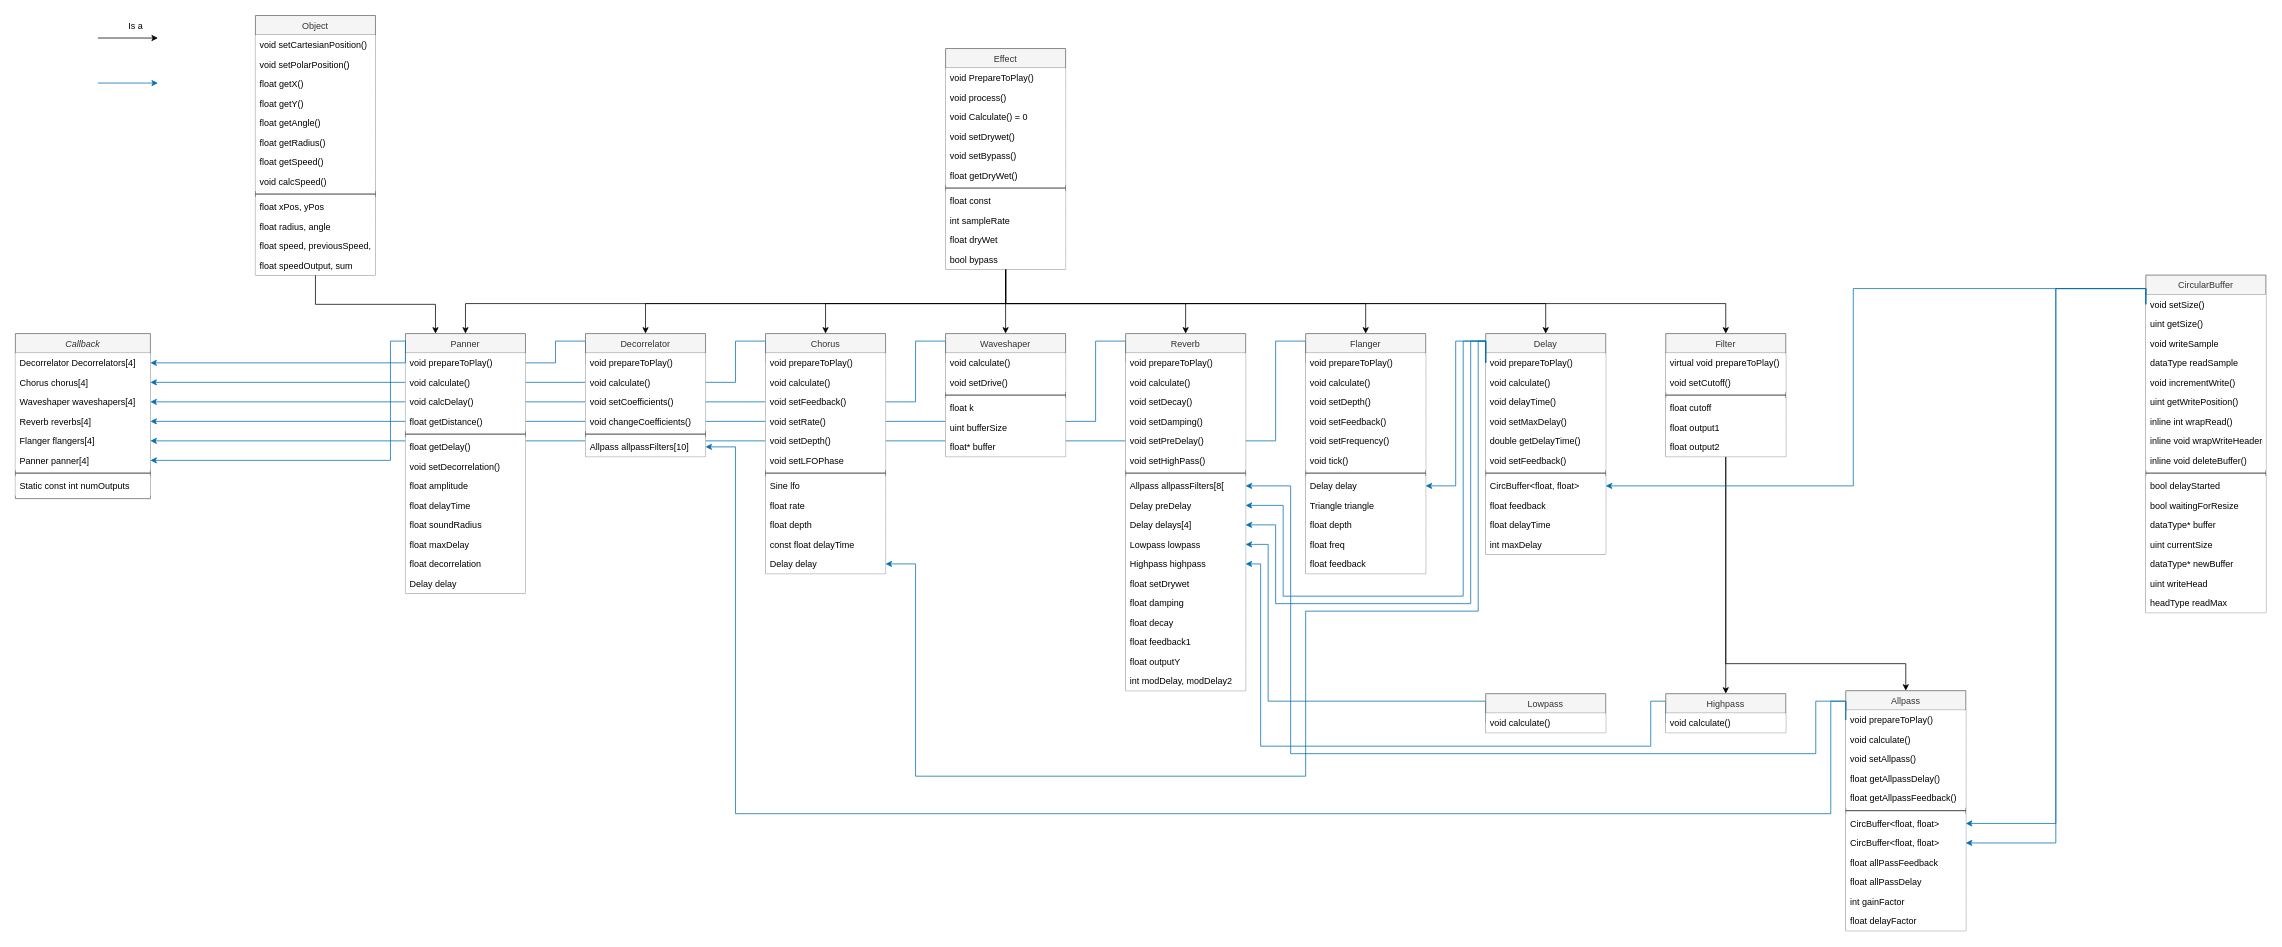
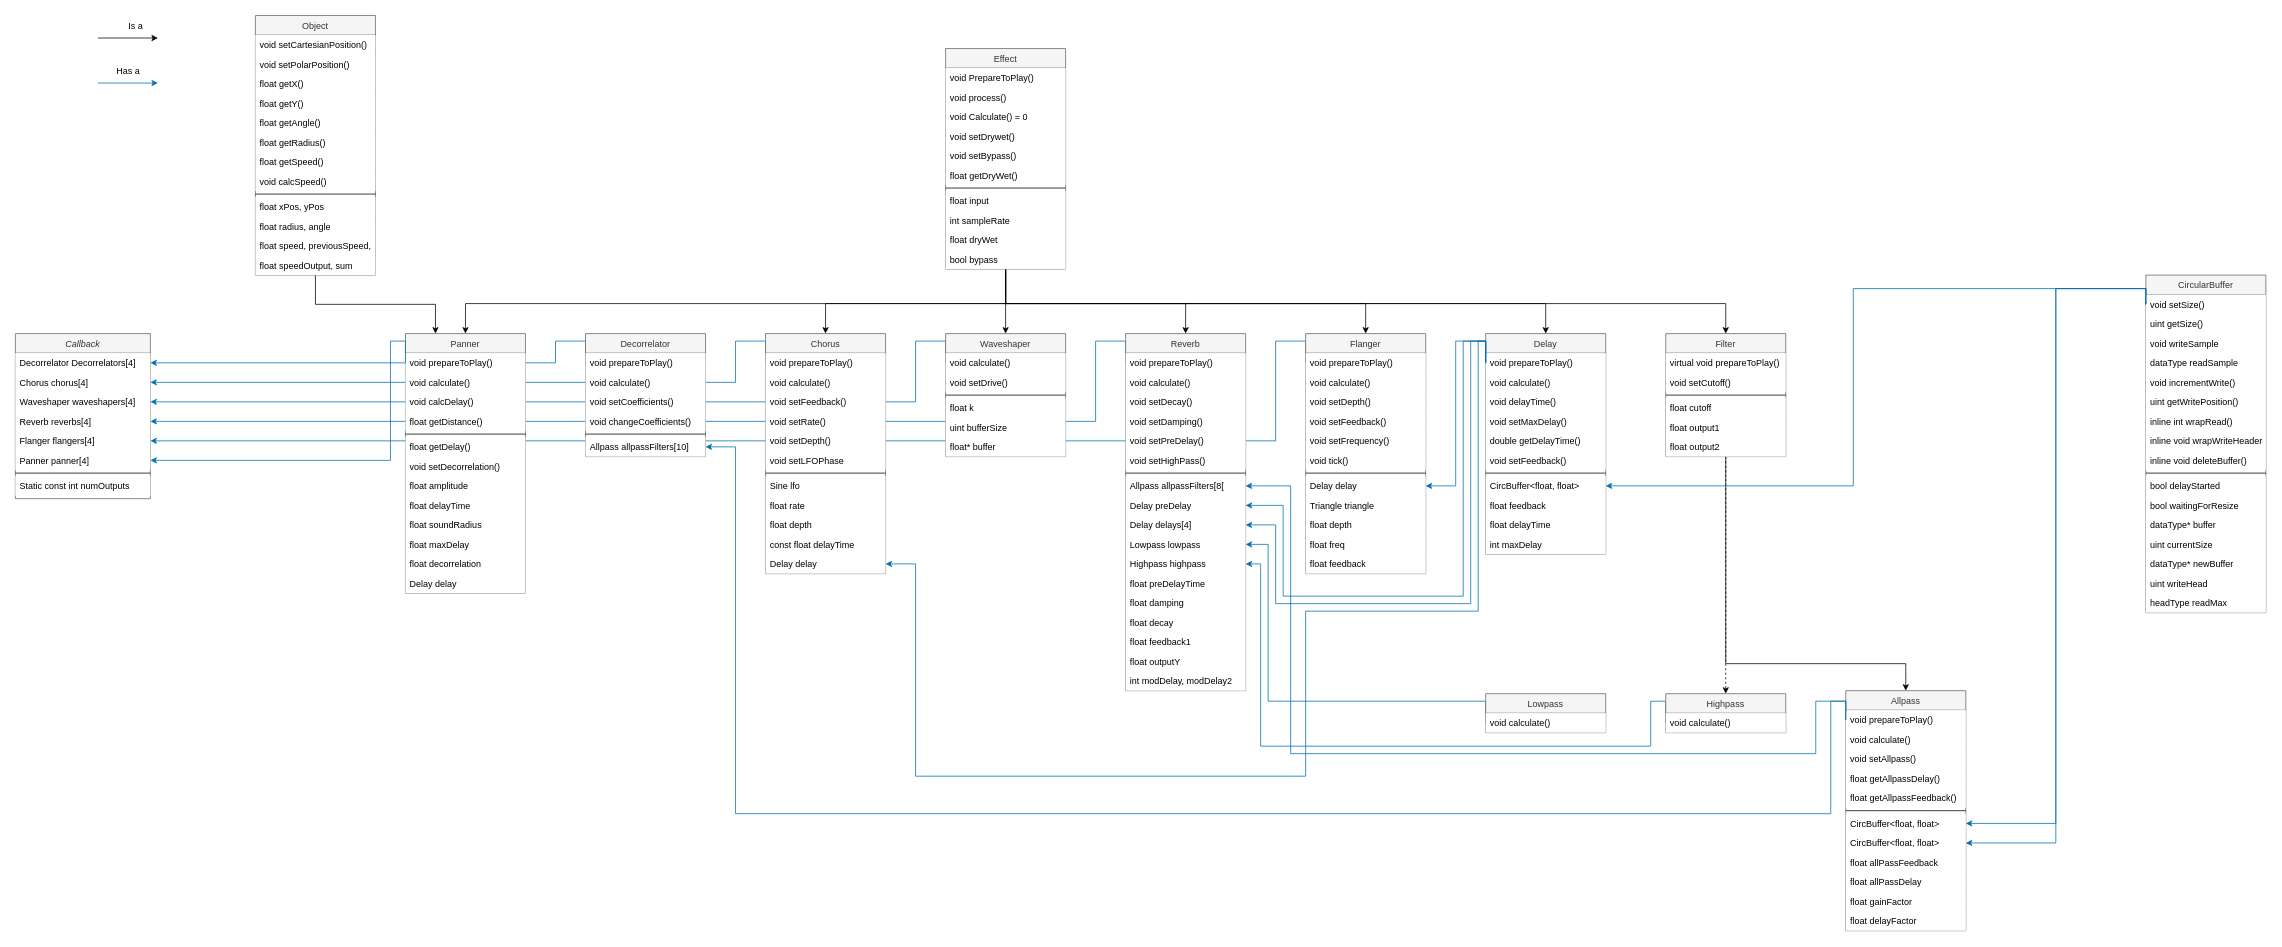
none -> (128, 72)
(975, 201) -> (974, 201)
(645, 316) -> none
(1165, 584) -> (1170, 584)
(1725, 676) -> (1725, 676)
(1881, 902) -> (1886, 902)
